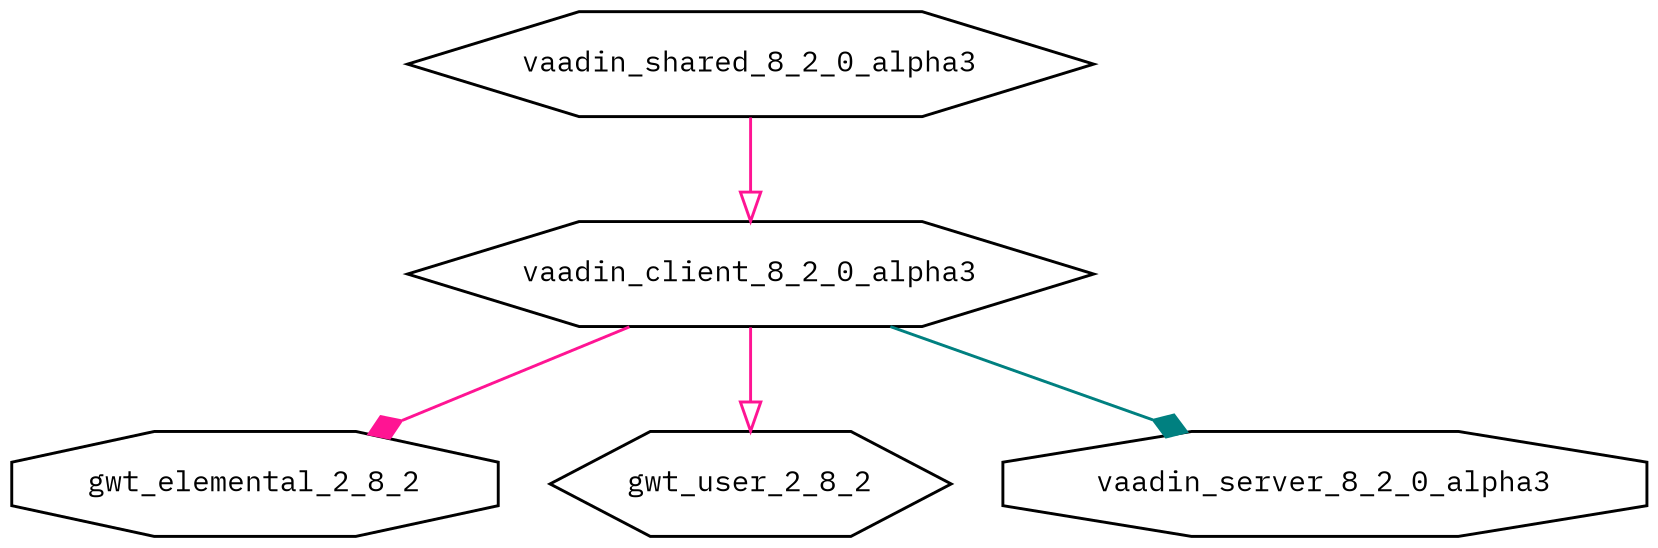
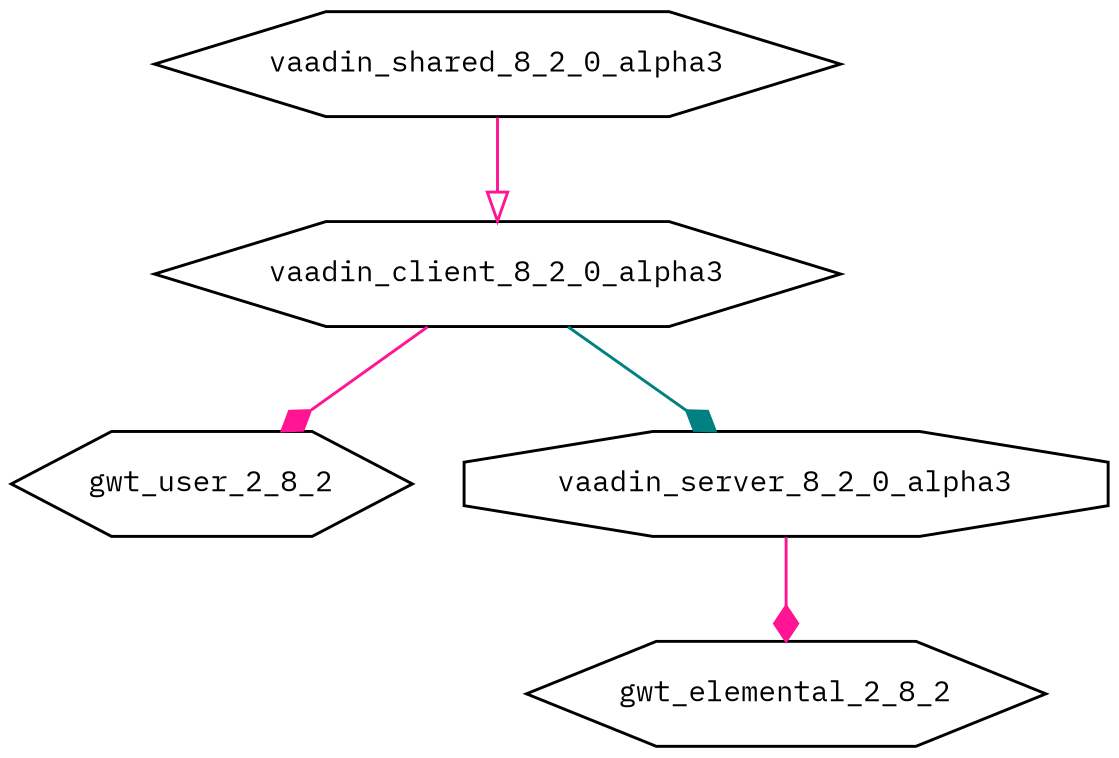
(751, 365) -> (370, 368)
(516, 374) -> (786, 572)
(255, 484) -> (786, 694)
